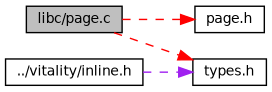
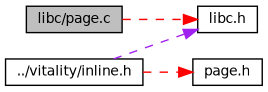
(151, 19) -> (161, 72)
(230, 72) -> (228, 19)
